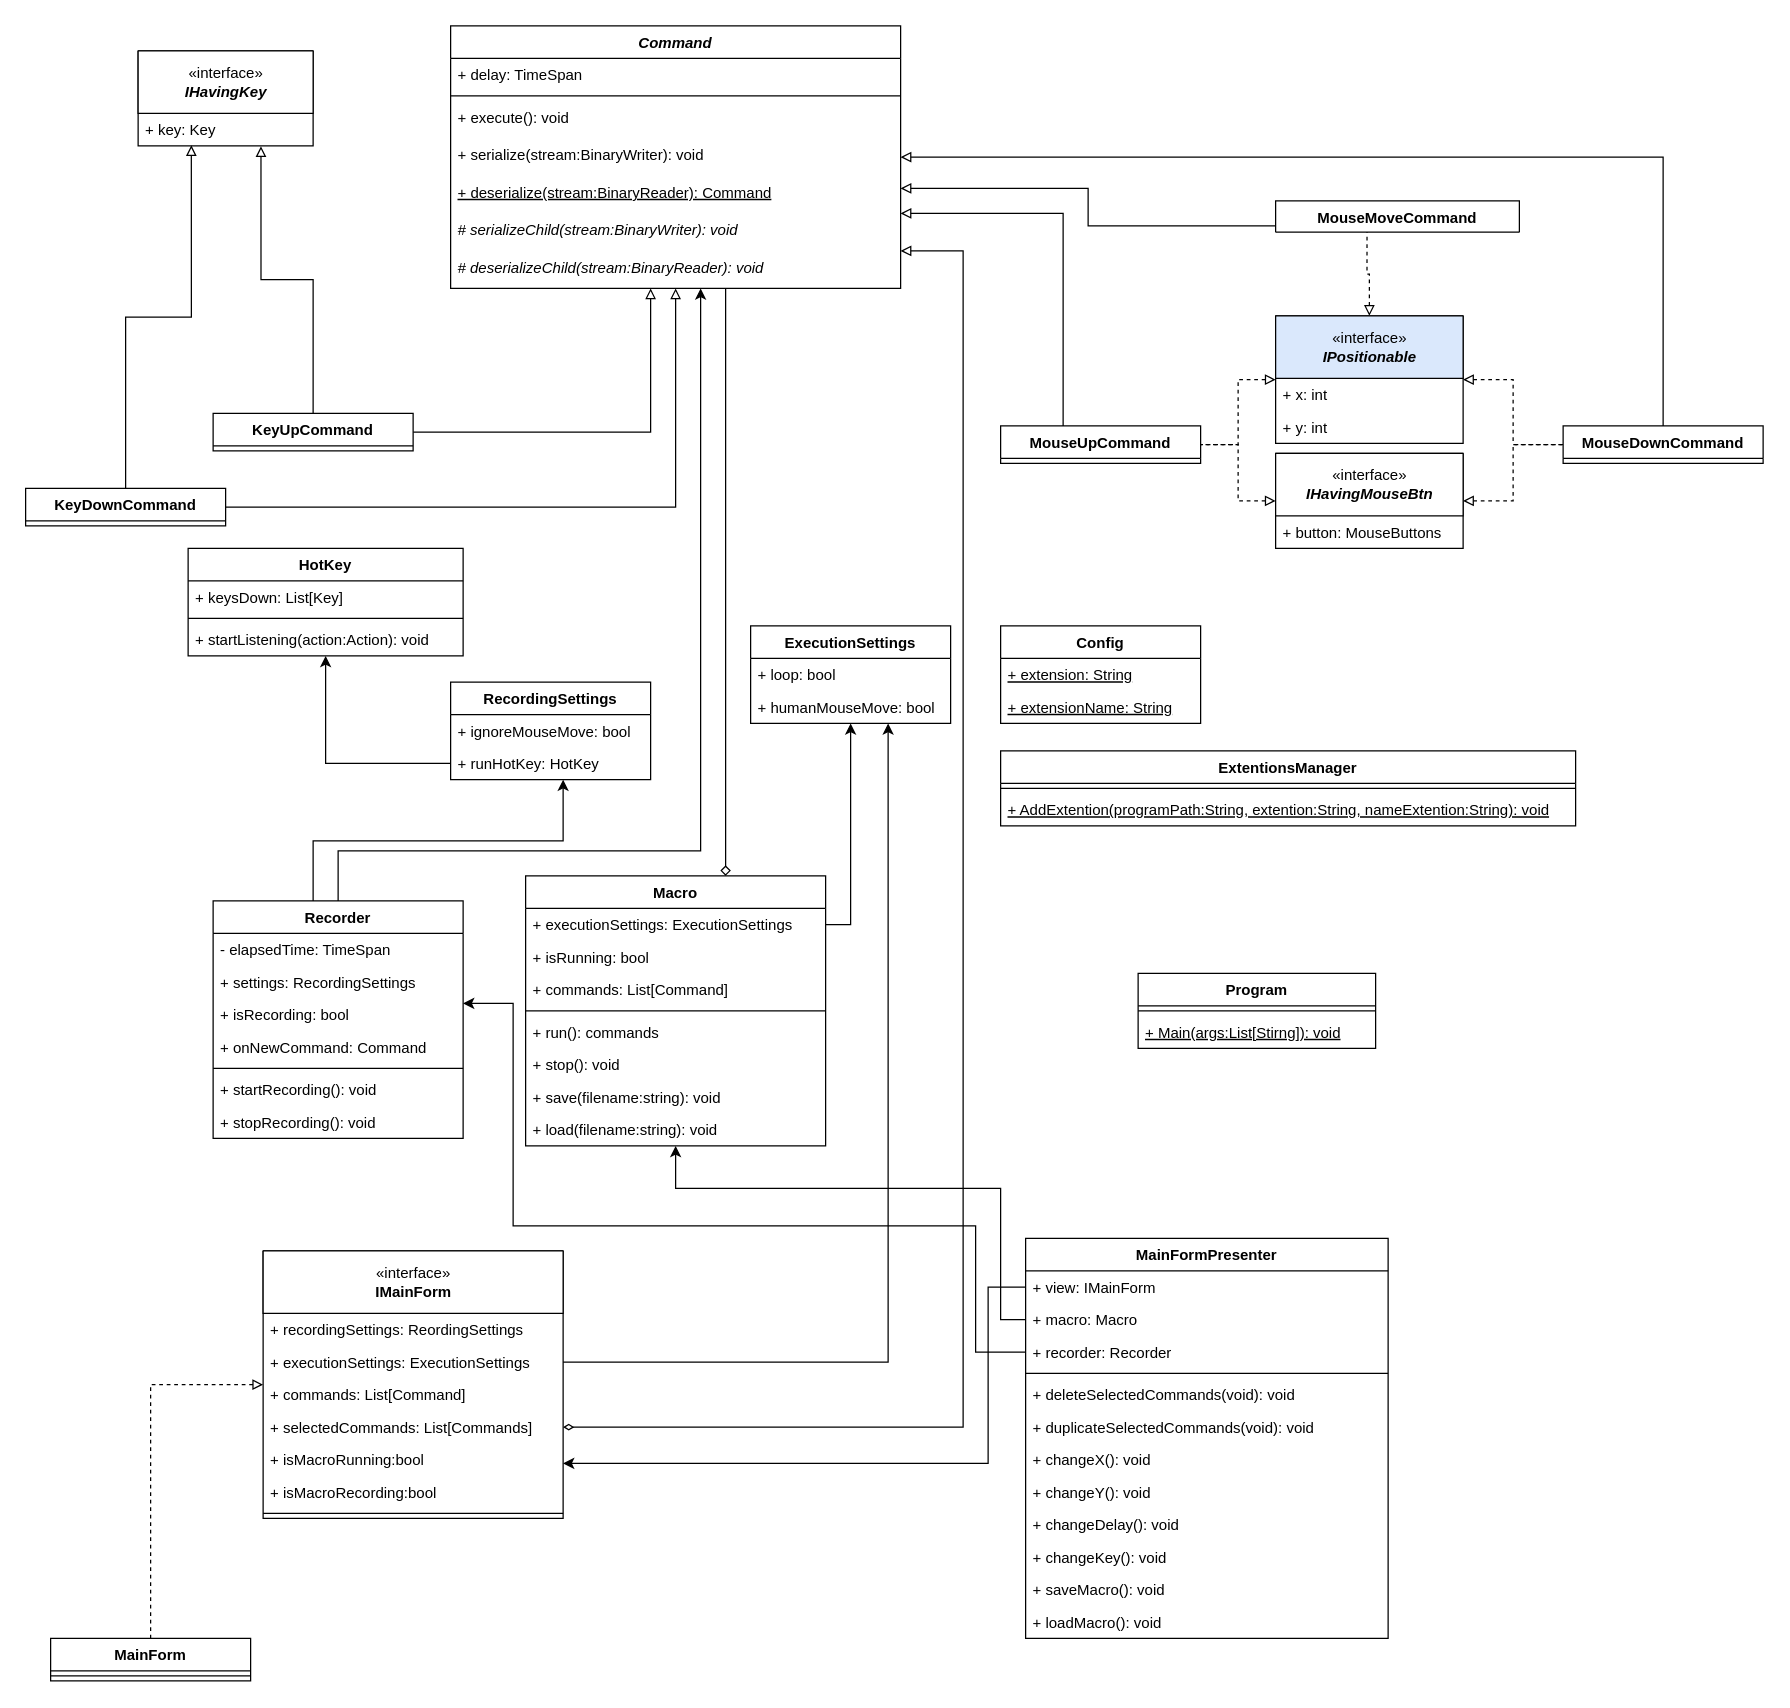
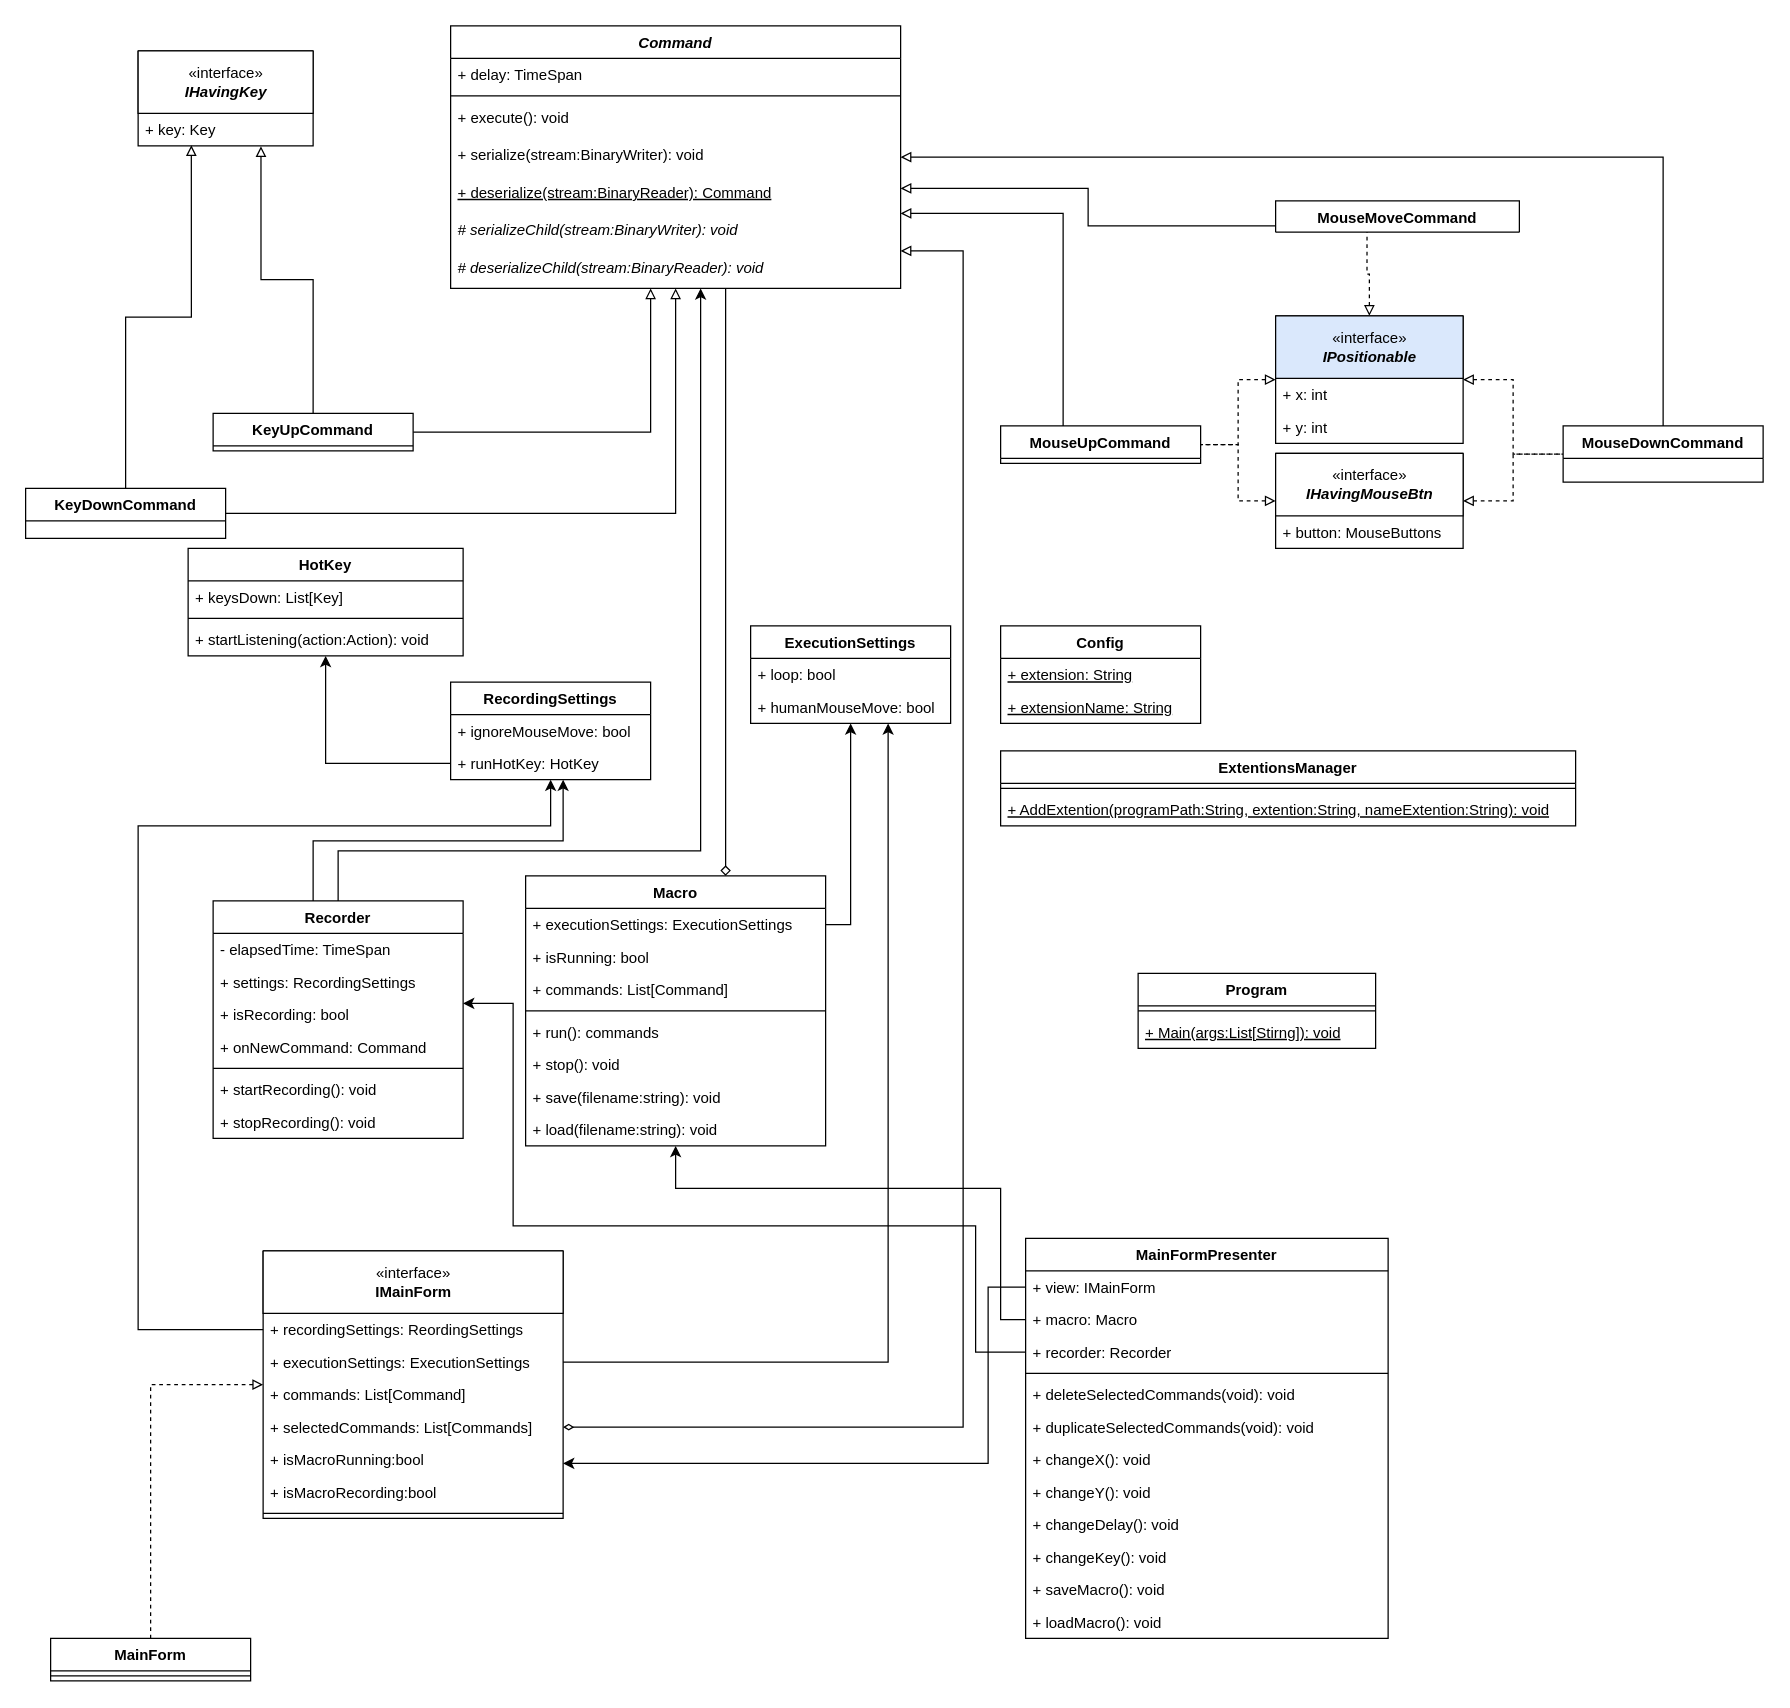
(1663, 444) -> (1663, 454)
(126, 507) -> (126, 513)
none -> (138, 914)
